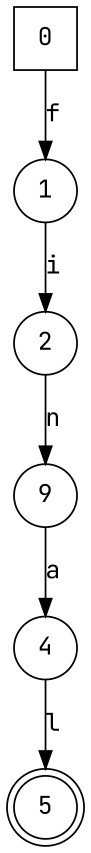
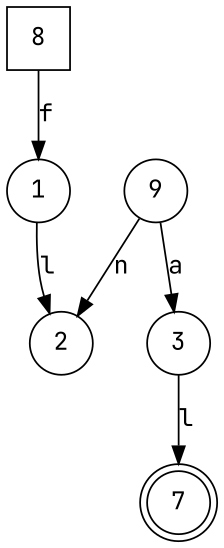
(46, 39) -> (39, 39)
(60, 267) -> (55, 267)
(46, 411) -> (113, 260)
(46, 648) -> (179, 343)
(46, 807) -> (179, 503)
